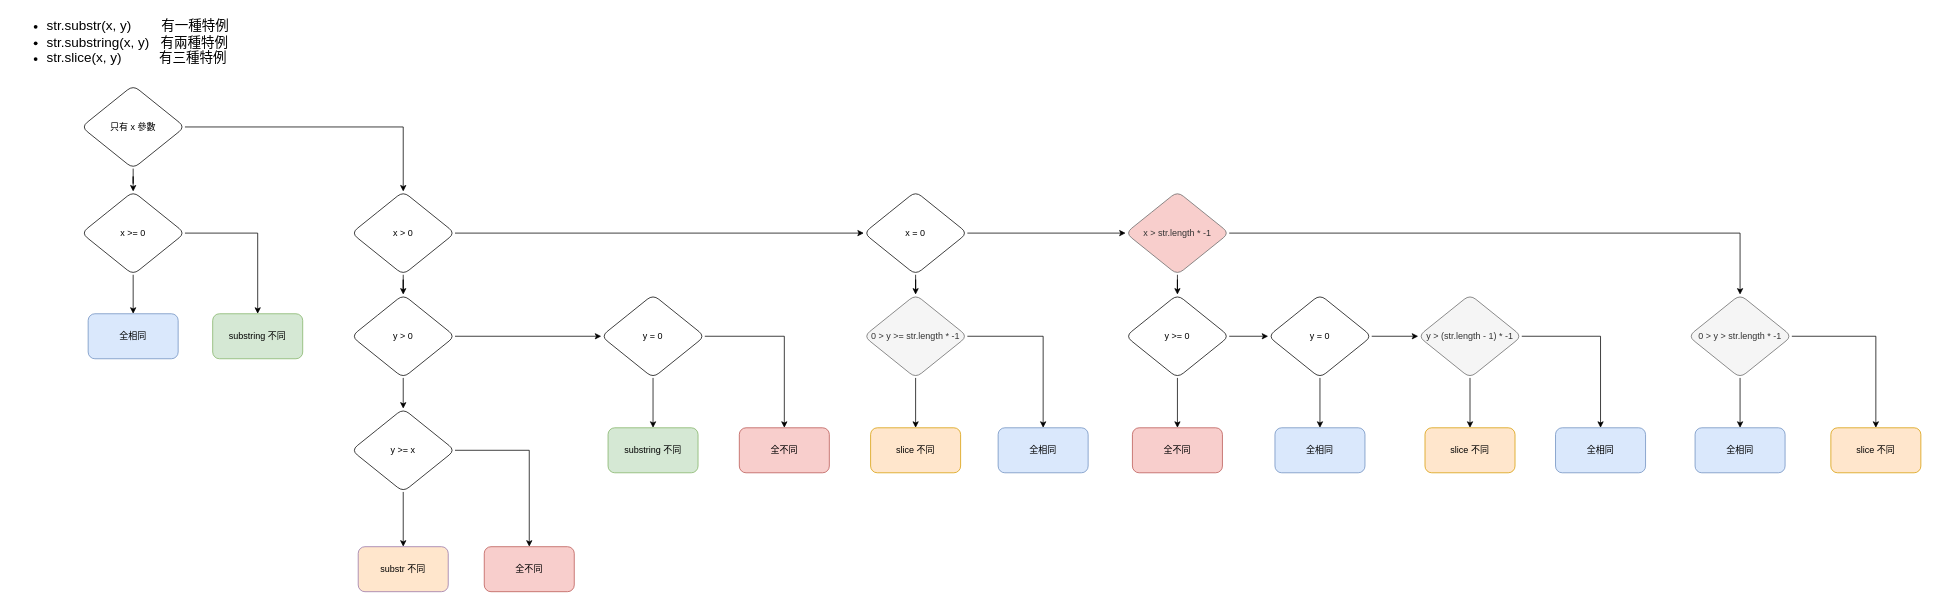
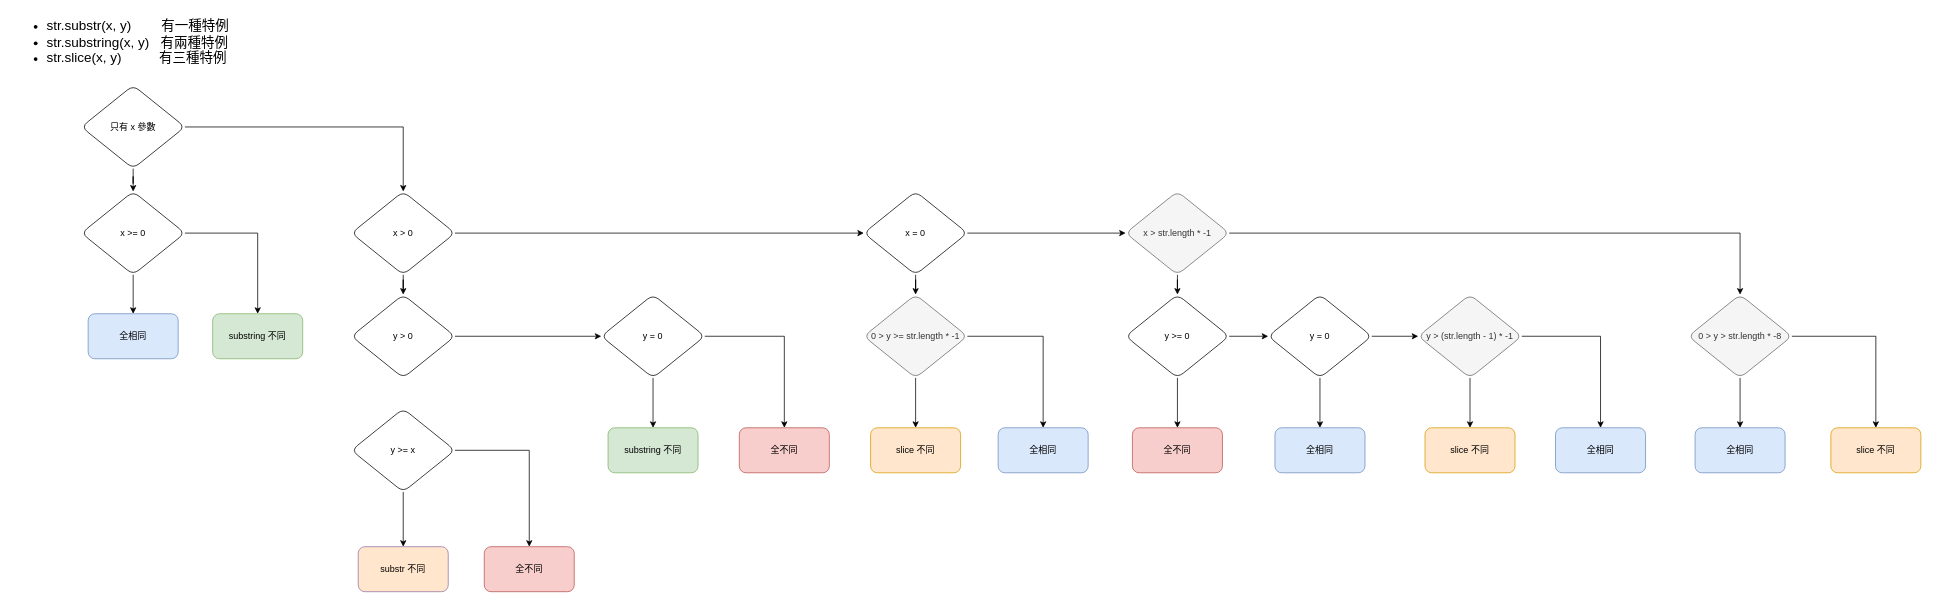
(1177, 233) -> (1177, 233)
(1740, 336) -> (1740, 336)
(403, 390) -> none
